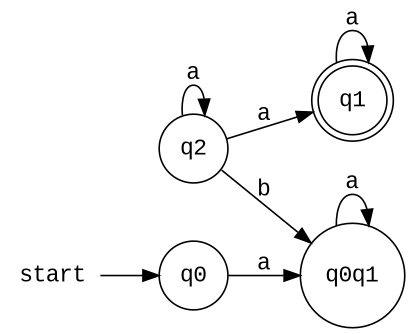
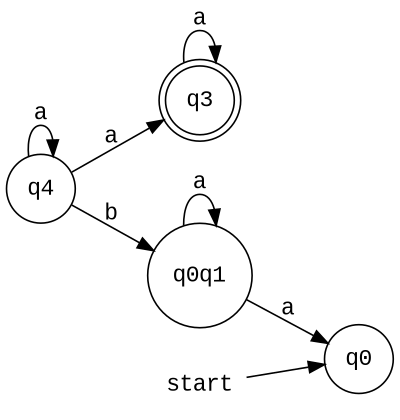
(353, 100) -> (200, 100)
(194, 149) -> (41, 189)
(256, 276) -> (280, 318)
